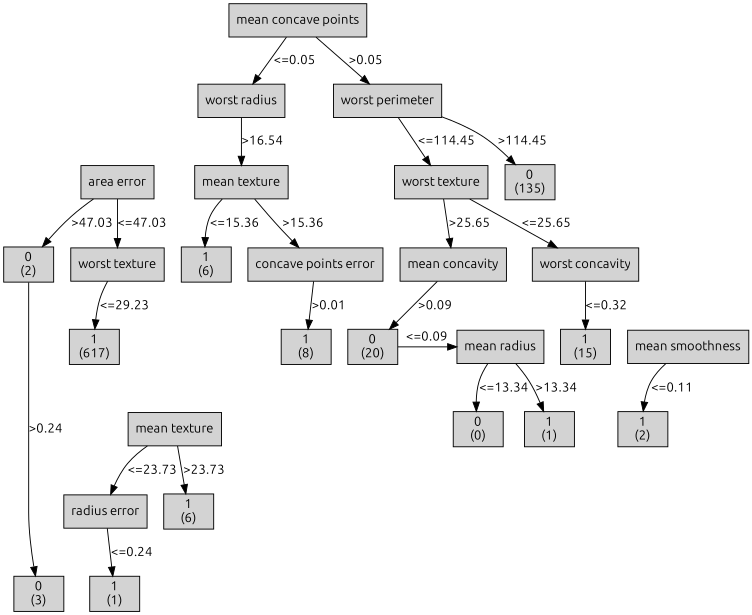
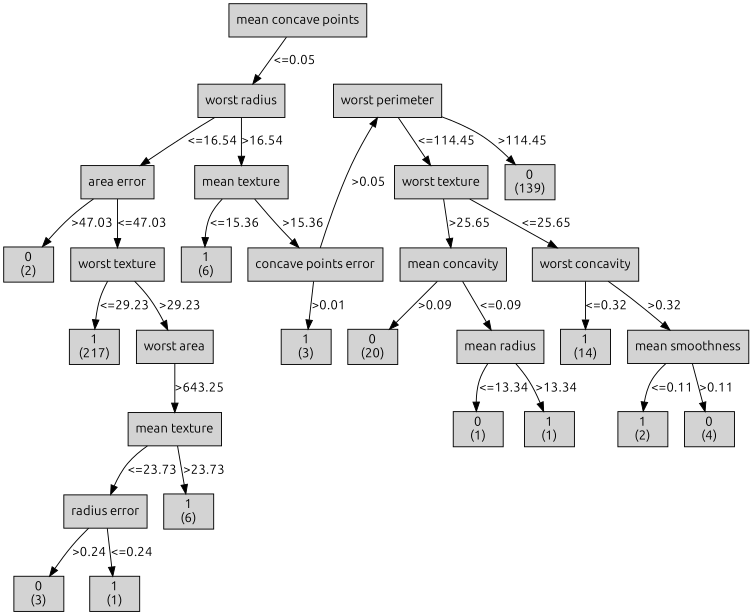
(339, 57) -> (343, 185)
none -> (181, 138)
(530, 182) -> (530, 182)
none -> (636, 302)
(94, 347) -> (94, 347)
none -> (175, 347)
(306, 347) -> (306, 347)
(423, 347) -> (474, 302)
(586, 347) -> (586, 347)
(29, 425) -> (71, 547)
(478, 429) -> (478, 429)
none -> (709, 429)
